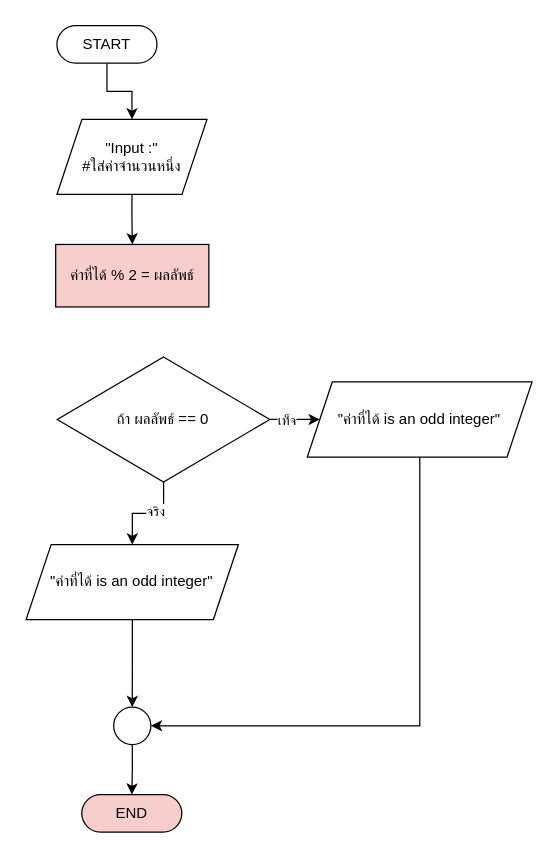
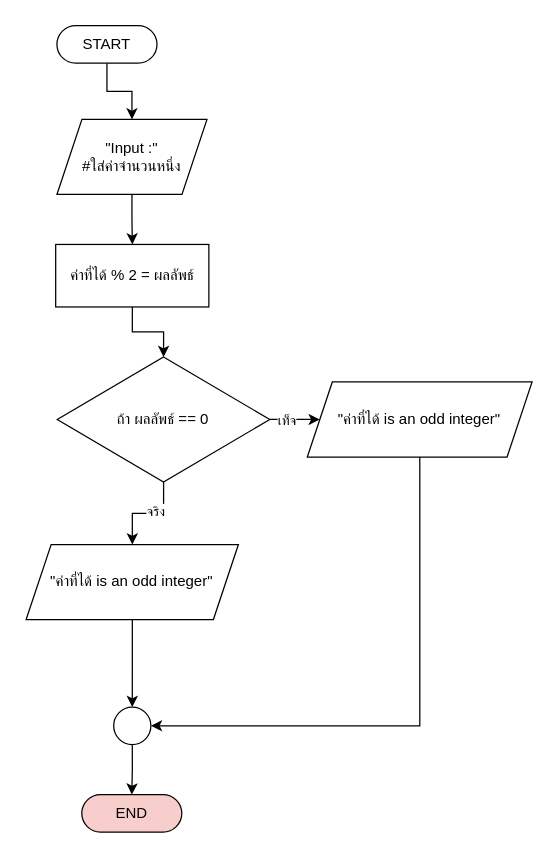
(132, 276) -> (132, 276)
none -> (143, 332)
